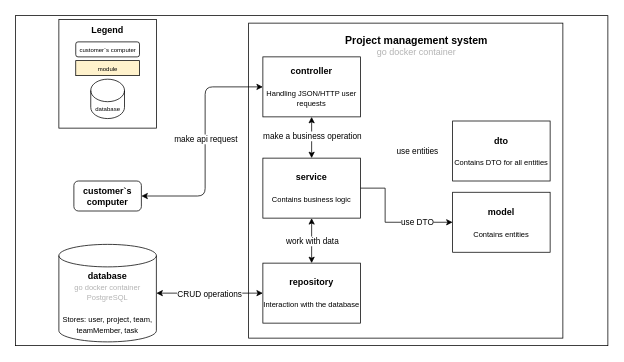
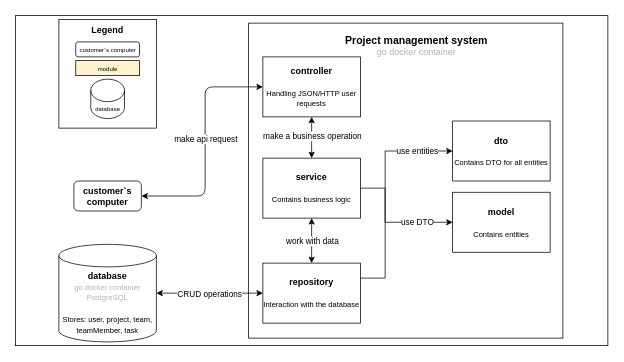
none -> (385, 151)
